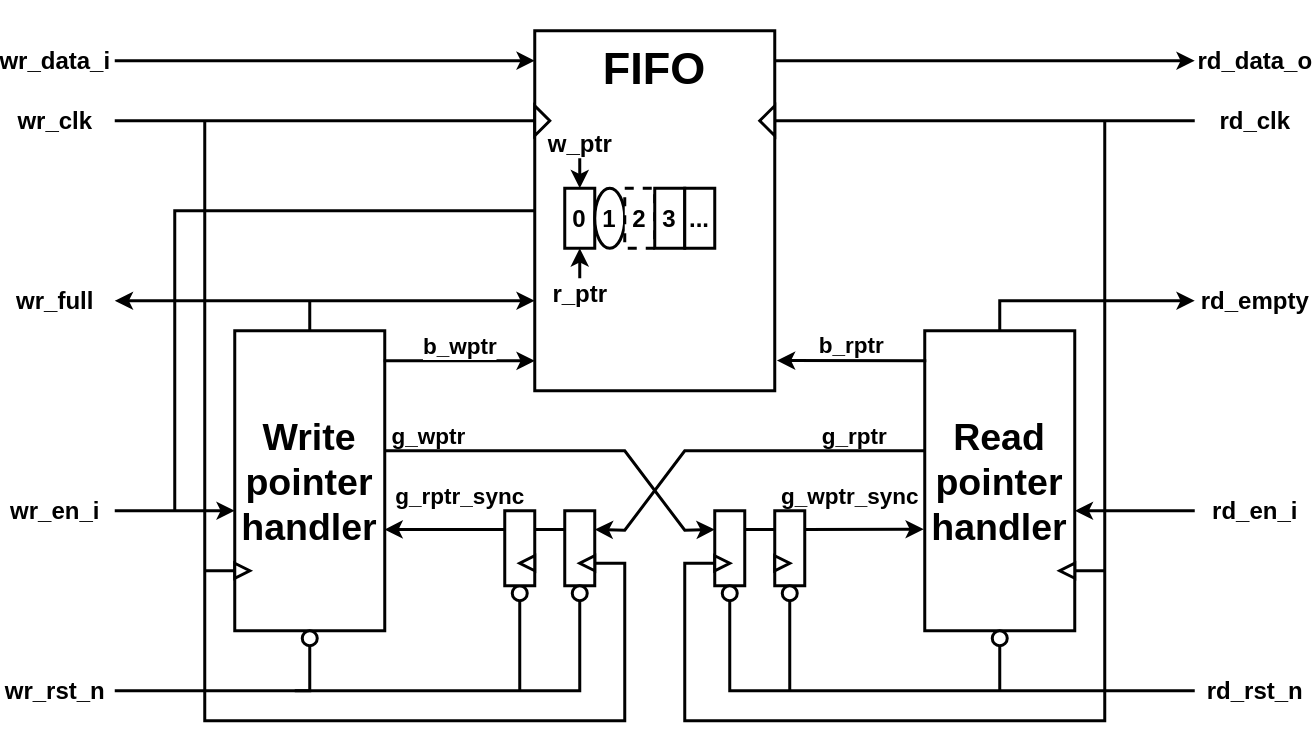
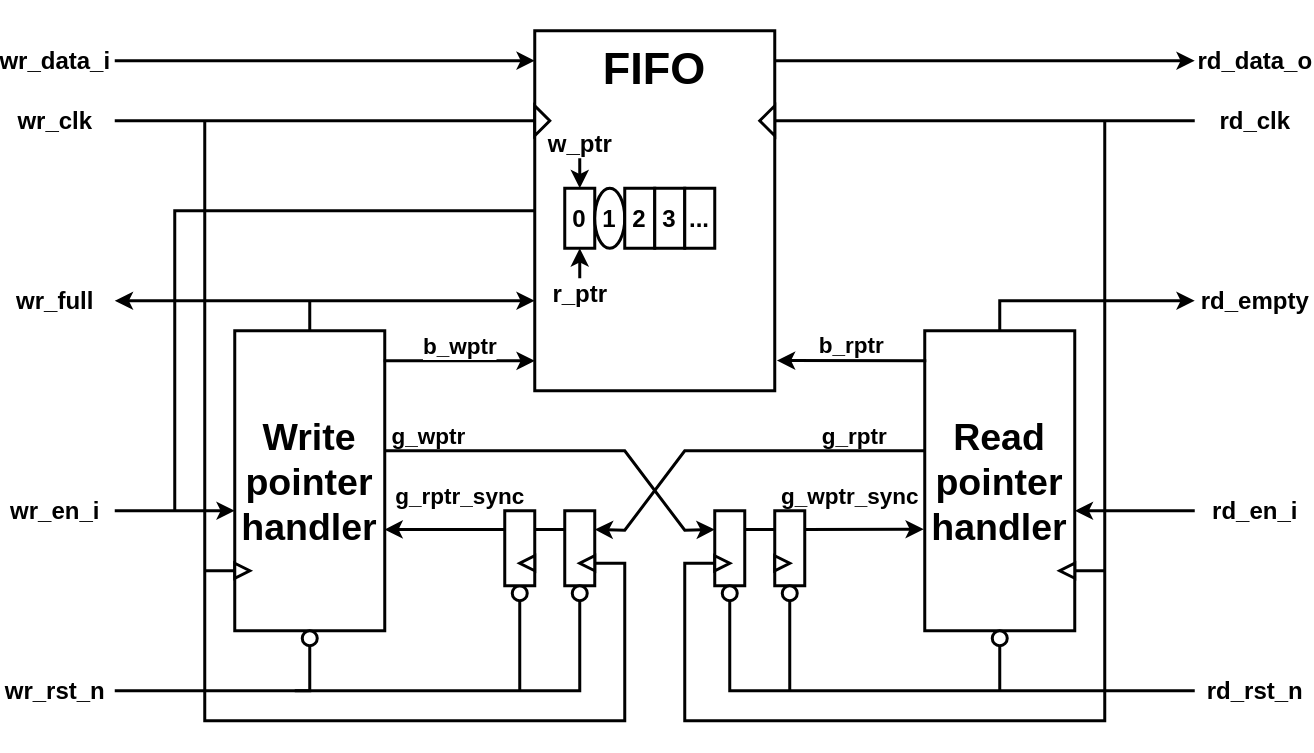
(640, 218) -> (640, 218)
